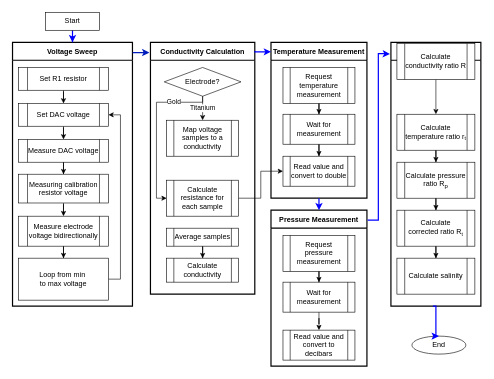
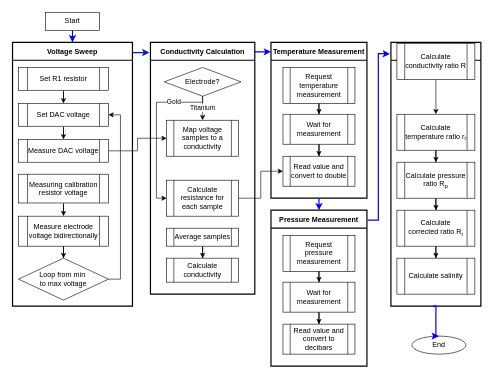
(63, 170) -> (137, 145)
(63, 279) -> (63, 279)
(319, 345) -> (319, 339)
